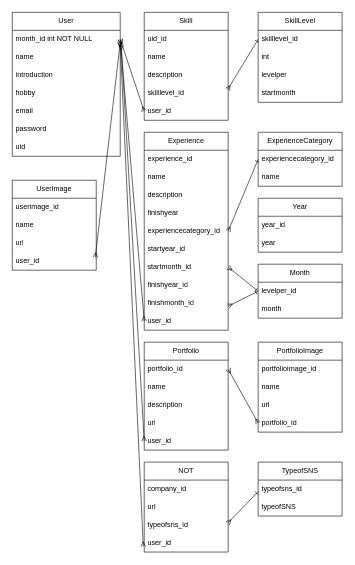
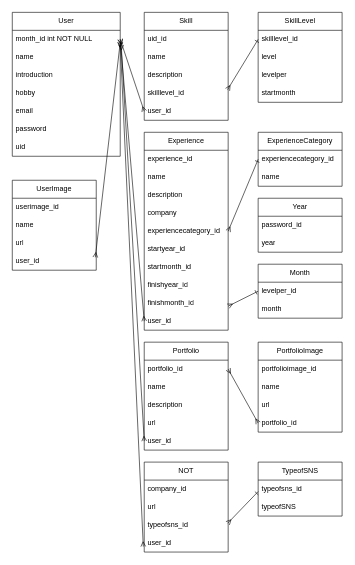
(267, 57) -> (270, 57)
(166, 213) -> (162, 213)
(275, 225) -> (283, 225)
(243, 279) -> none
